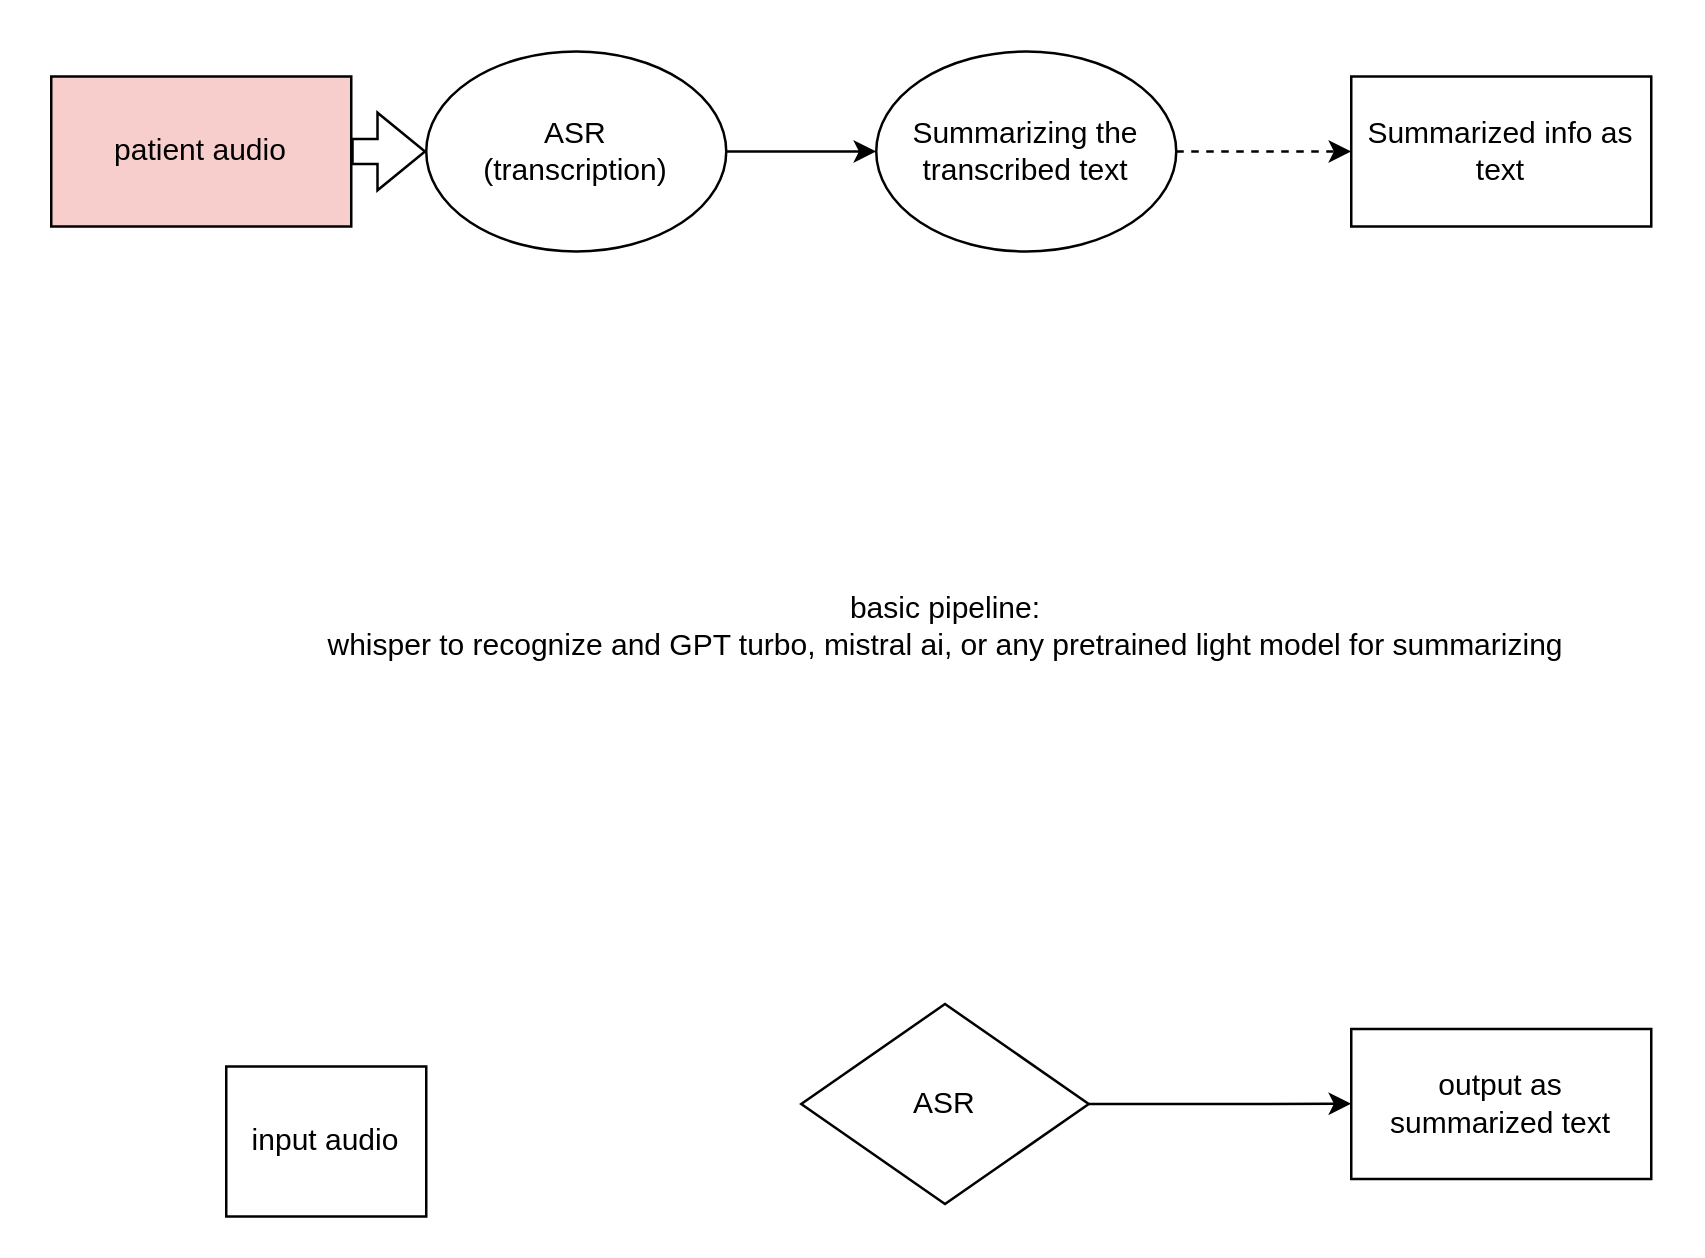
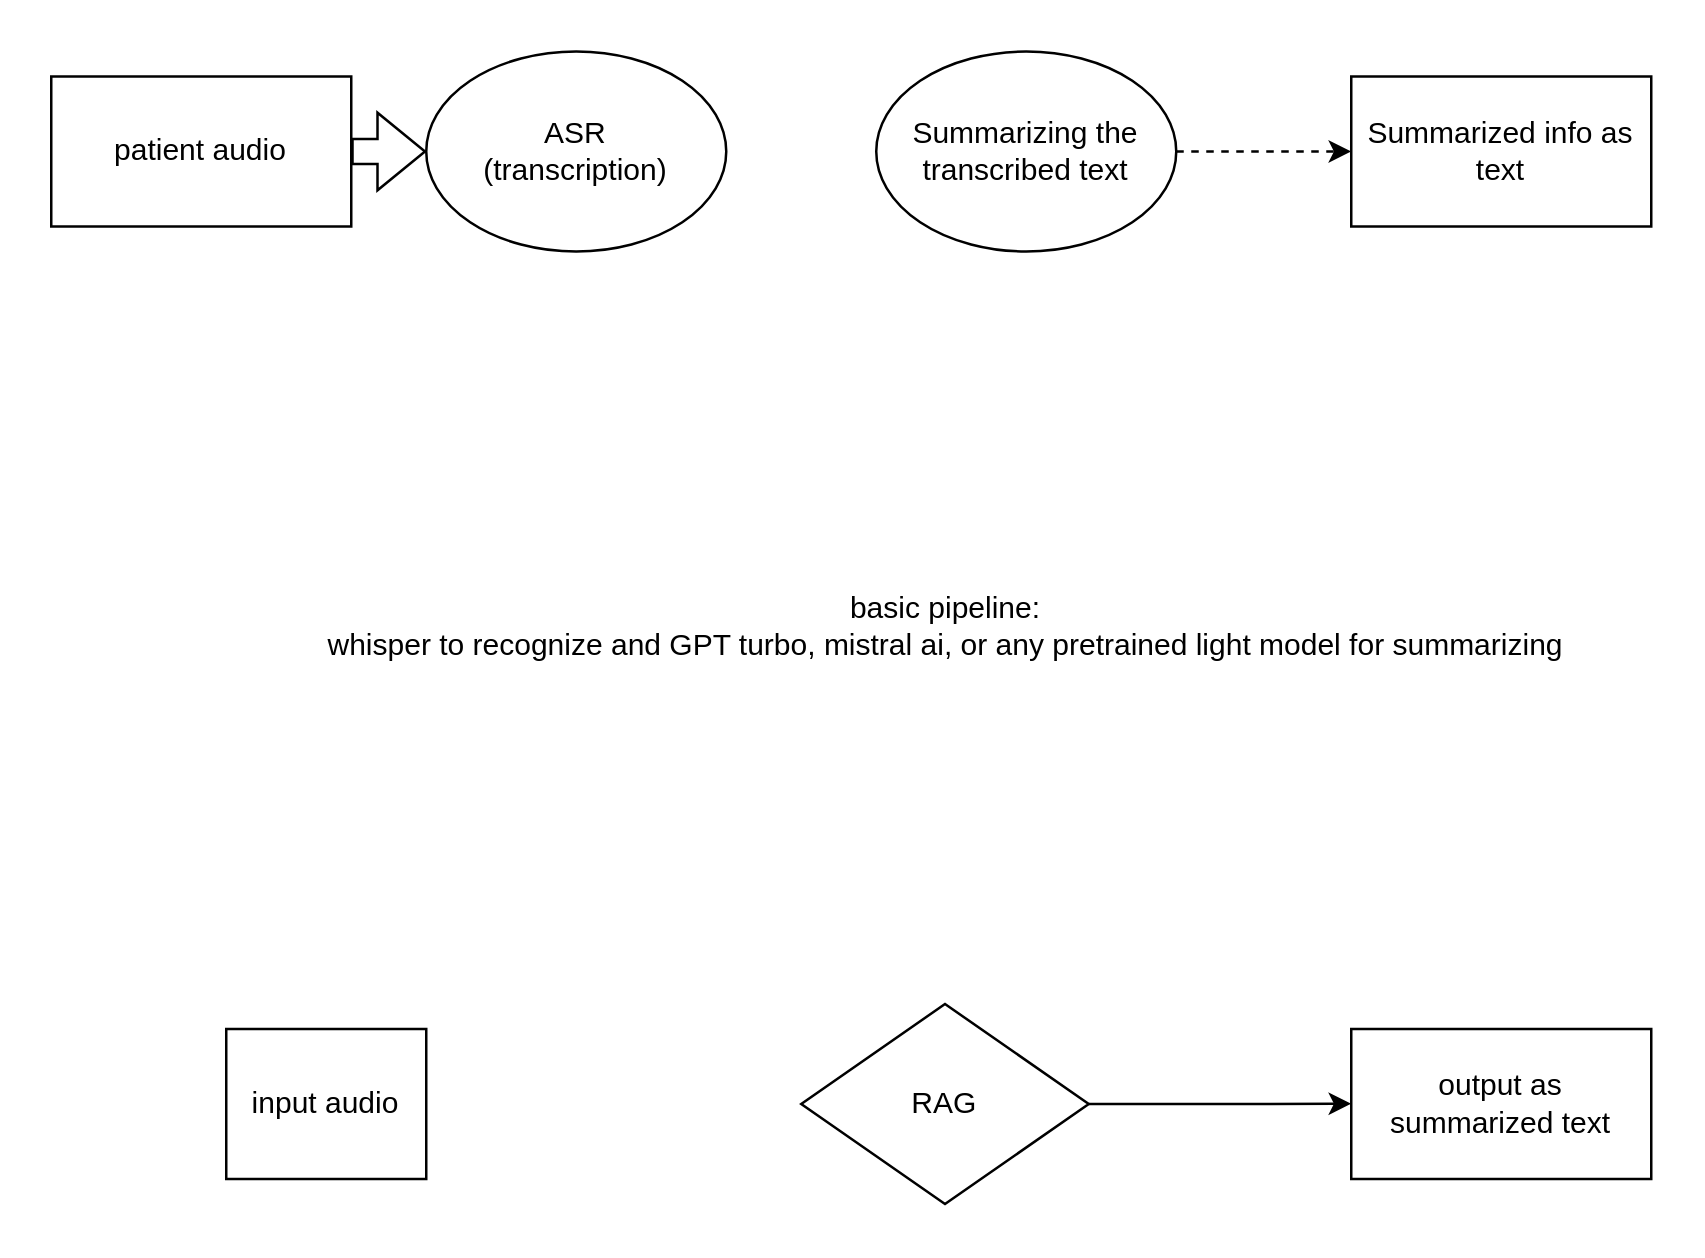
(201, 151) -> (201, 151)
(793, 151) -> none
(945, 1104) -> (945, 1104)
(326, 1141) -> (326, 1104)
